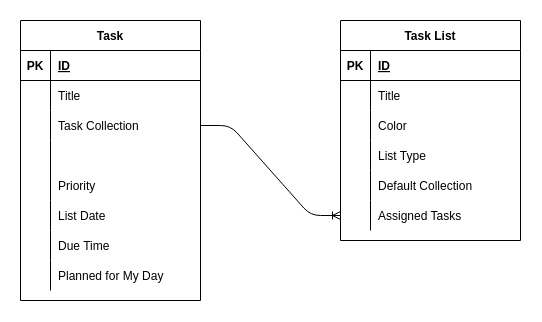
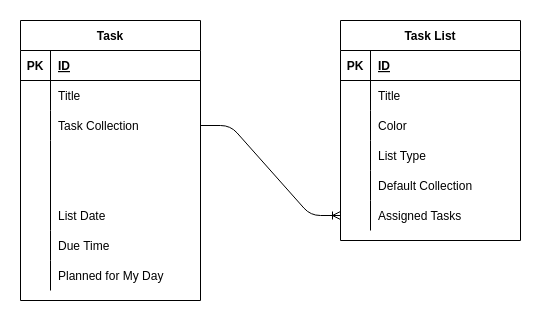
(126, 186) -> none
